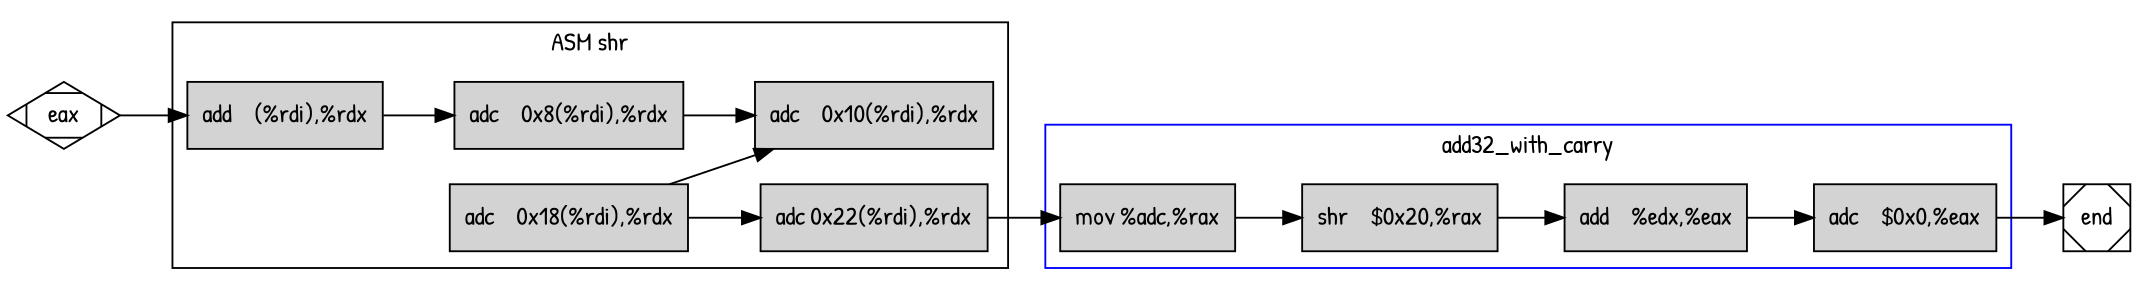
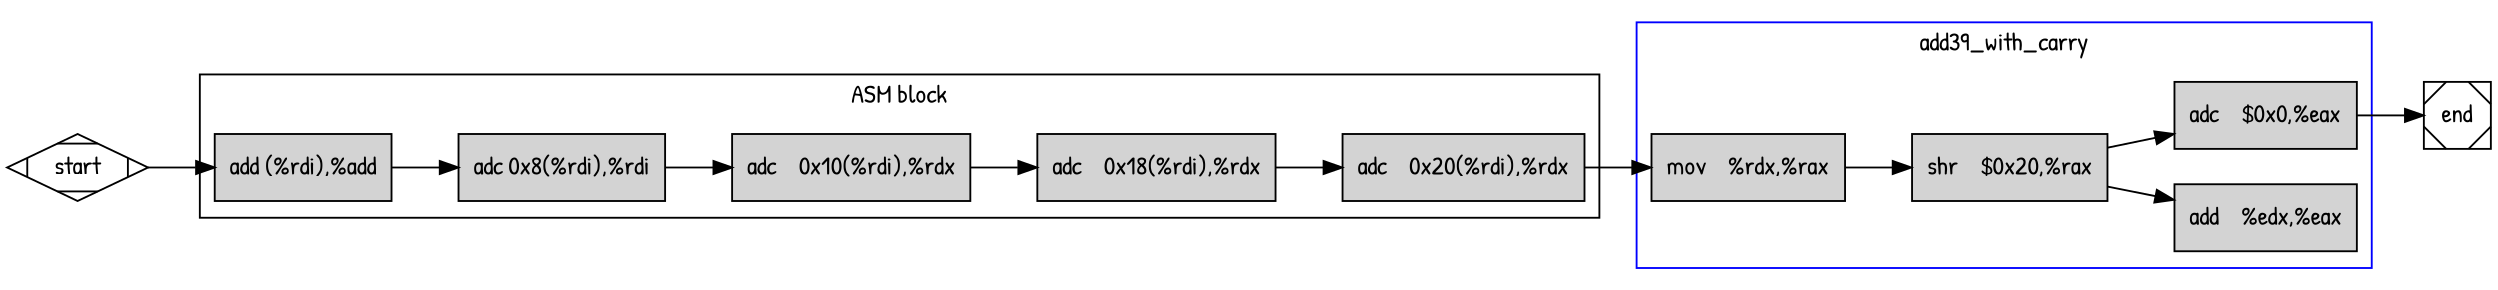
(590, 44) -> (900, 96)
(64, 115) -> (78, 168)
(285, 115) -> (303, 168)
(569, 115) -> (562, 168)
(1528, 146) -> (2004, 44)
(712, 170) -> (994, 168)
(874, 218) -> (1464, 168)
(1148, 218) -> (1748, 168)
(1771, 218) -> (2132, 143)
